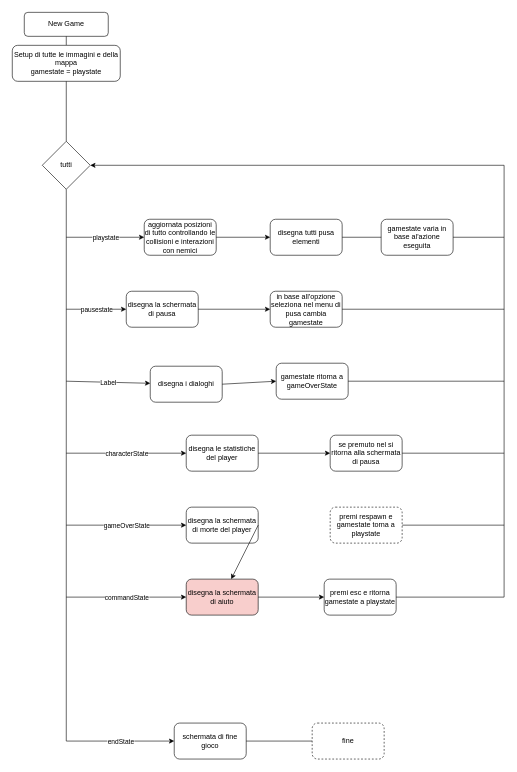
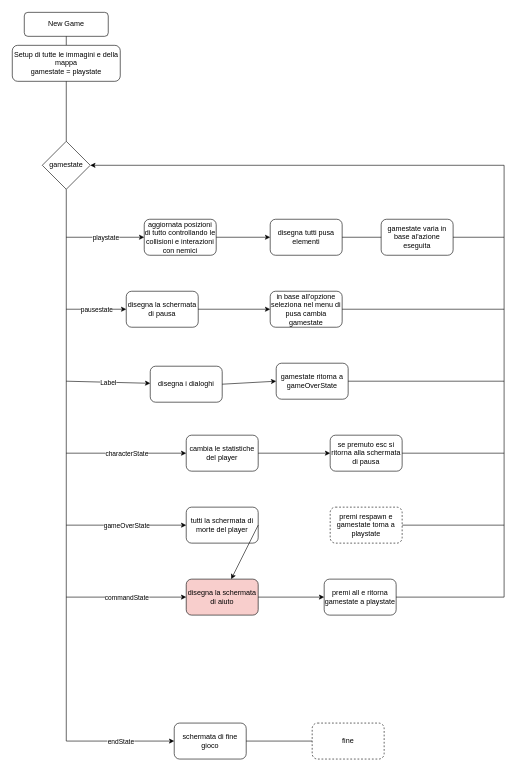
(66, 165) -> (66, 165)
(222, 453) -> (222, 453)
(366, 453) -> (366, 453)
(222, 525) -> (222, 525)
(360, 597) -> (360, 597)
